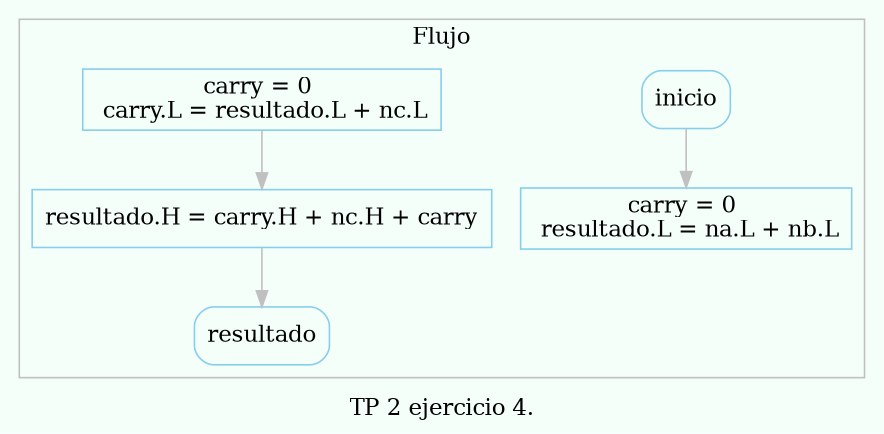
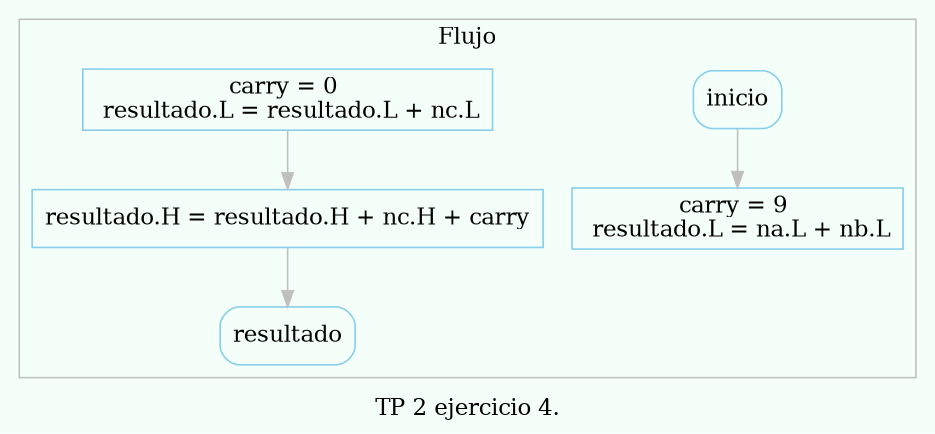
(262, 100) -> (288, 100)
(262, 219) -> (288, 219)
(686, 219) -> (738, 219)
